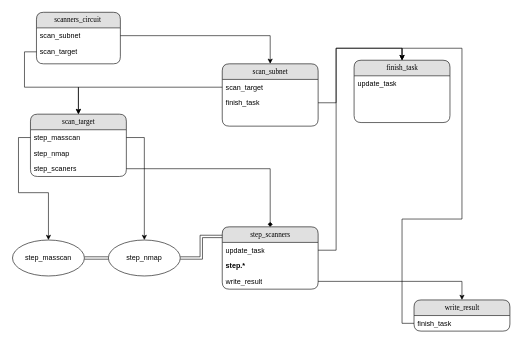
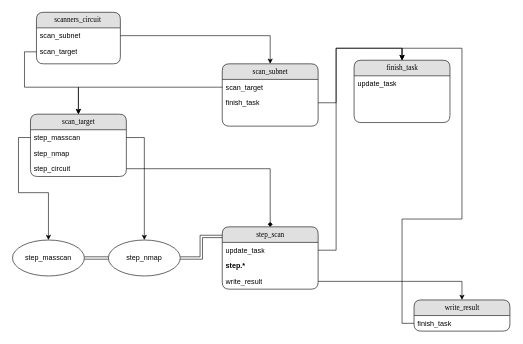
(58, 170) -> (56, 170)
(271, 235) -> (271, 235)
